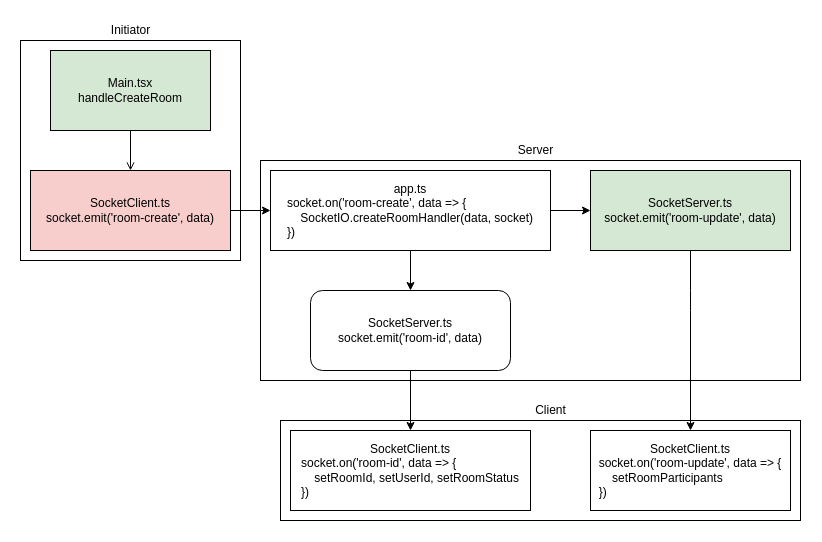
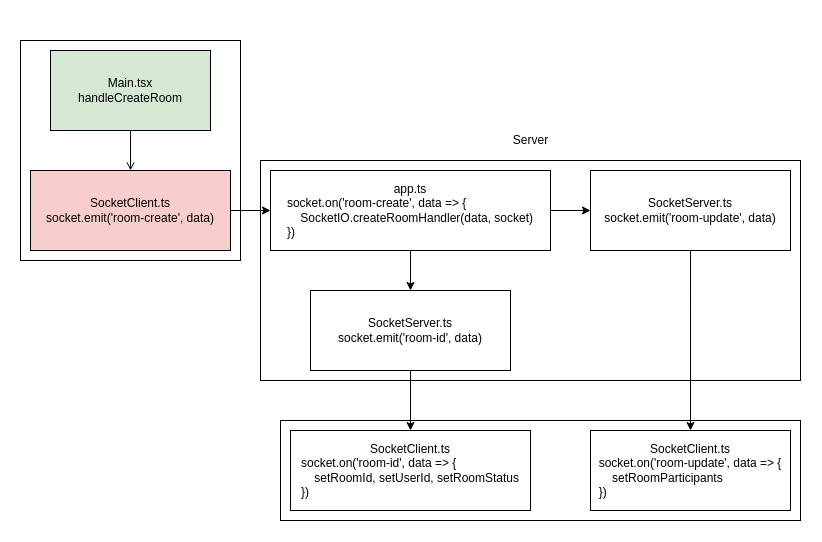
(131, 31) -> none
(536, 151) -> (531, 141)
(691, 211) -> (691, 211)
(411, 331) -> (411, 331)
(551, 411) -> none
